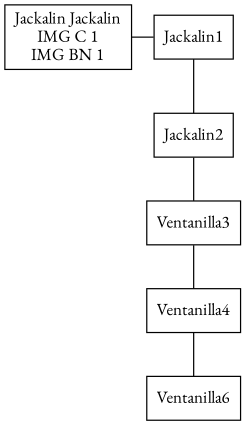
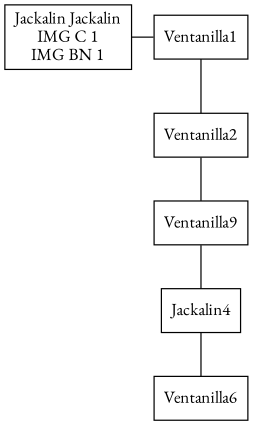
(194, 37) -> (201, 37)
(194, 135) -> (201, 135)
(194, 223) -> (201, 223)
(194, 311) -> (201, 311)
